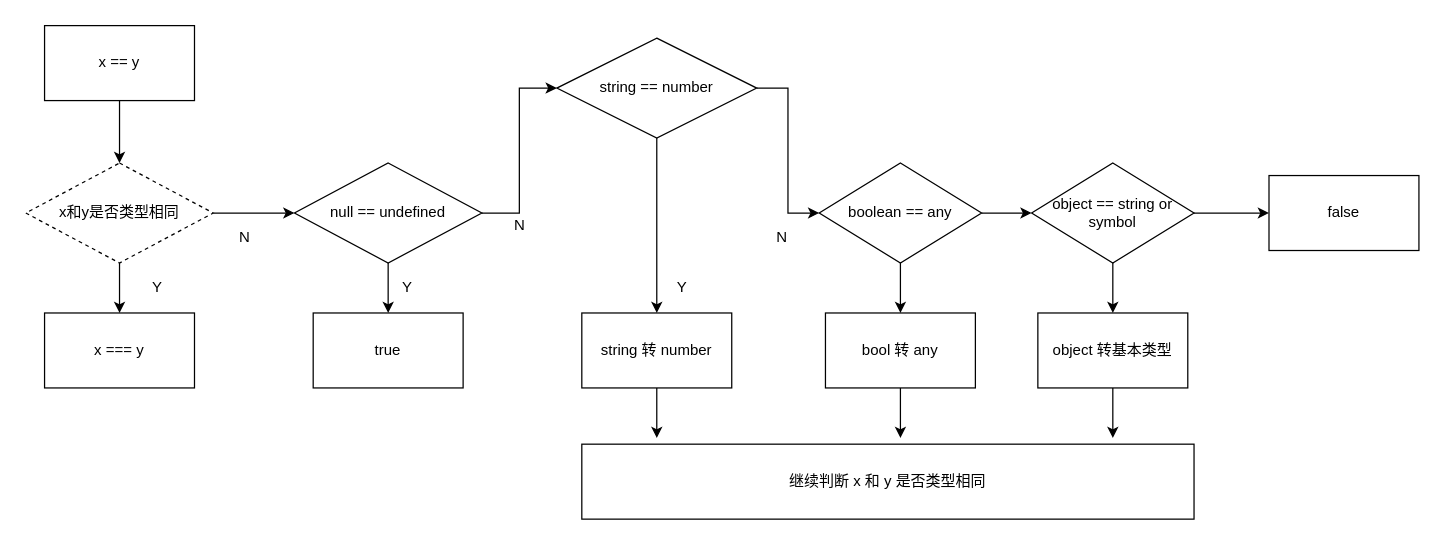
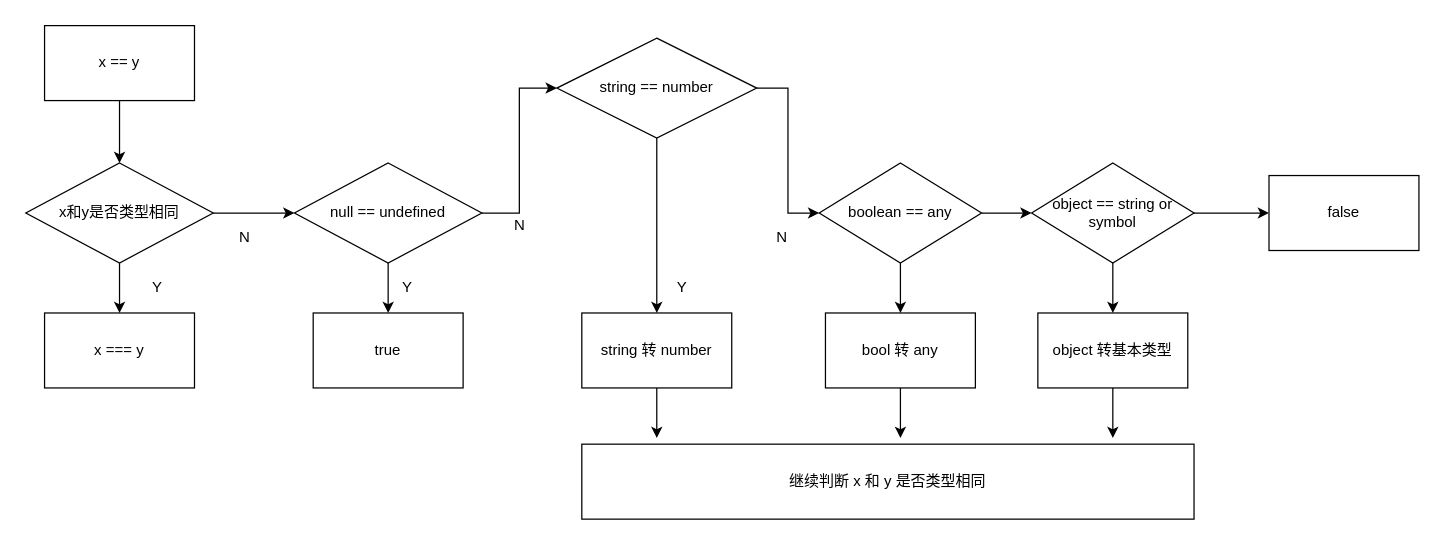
(119, 213) -> (119, 213)
